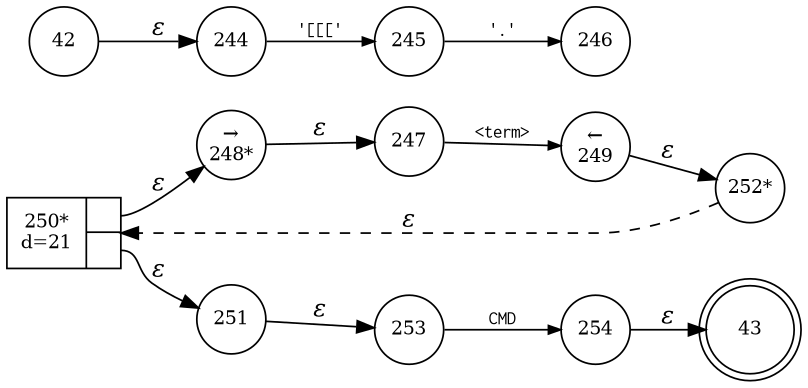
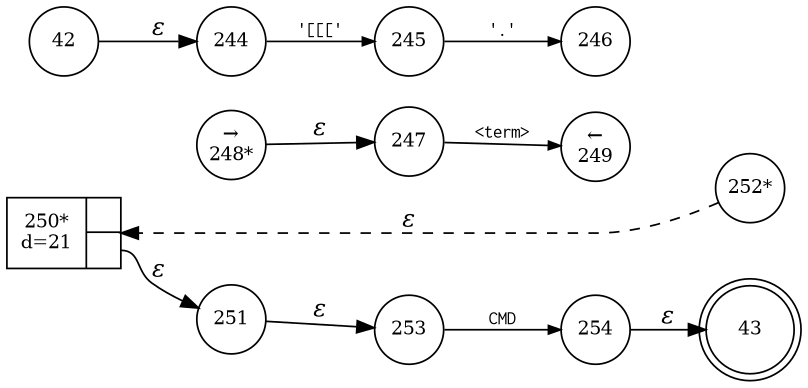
(665, 165) -> none
(157, 200) -> none
